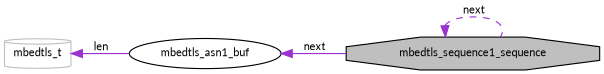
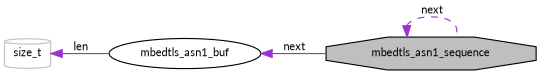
(38, 54) -> (28, 54)
(473, 54) -> (431, 54)
